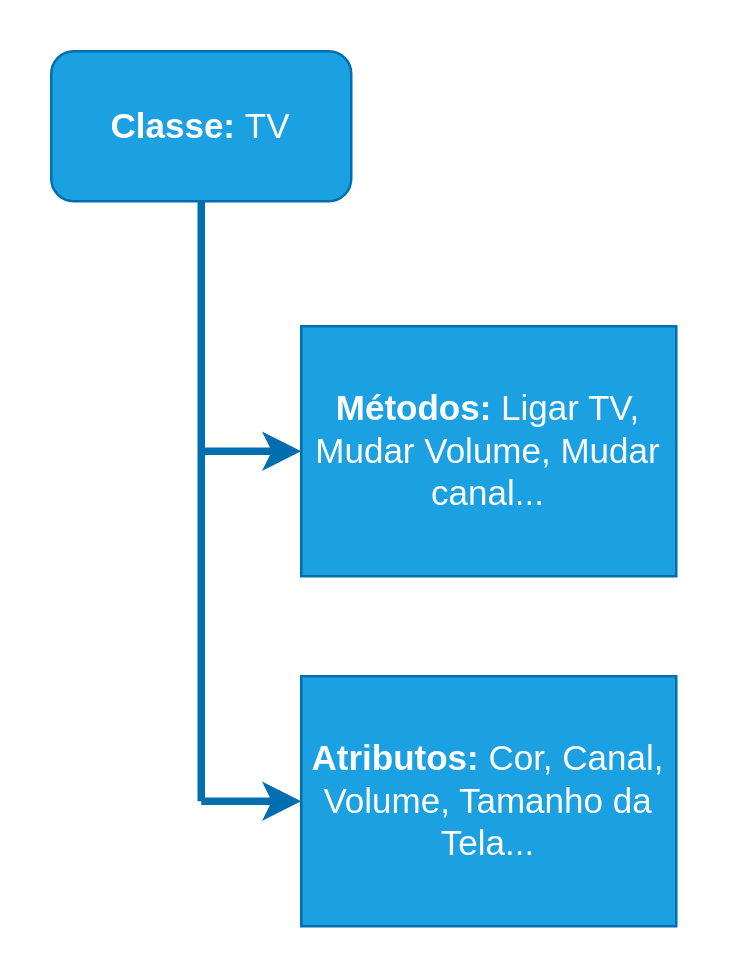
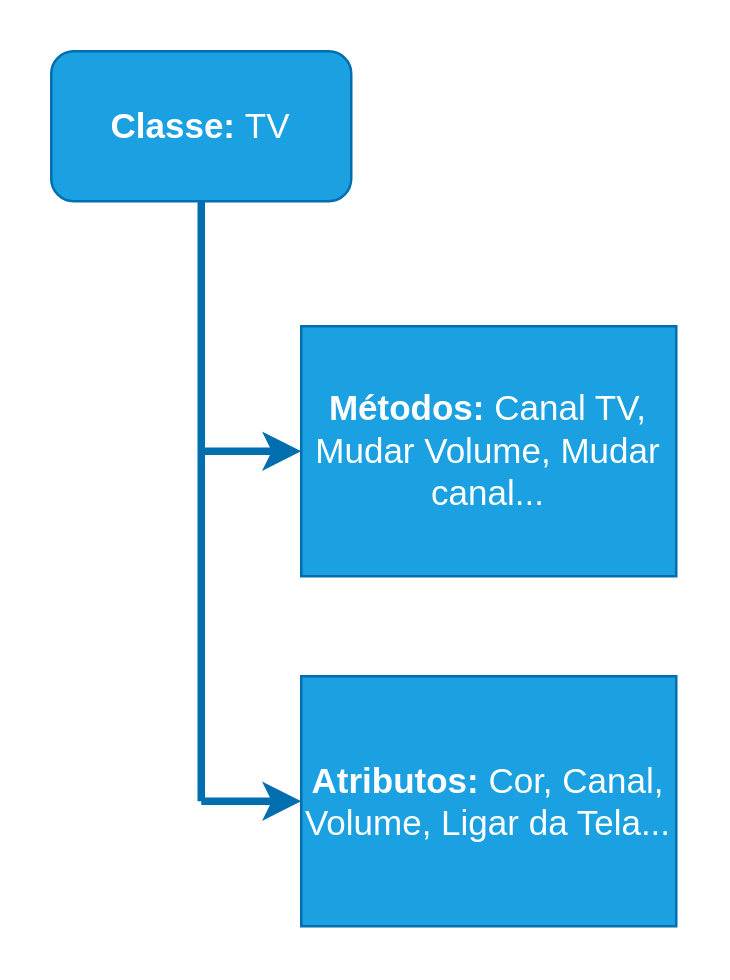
(489, 451) -> (489, 451)
(489, 801) -> (489, 801)
